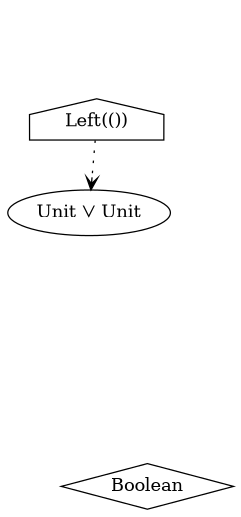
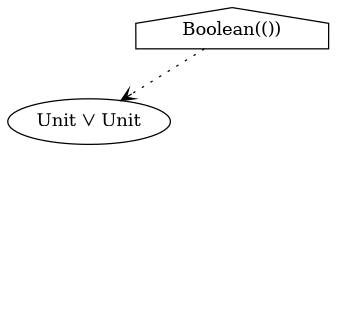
(97, 122) -> (232, 30)
(147, 486) -> none
